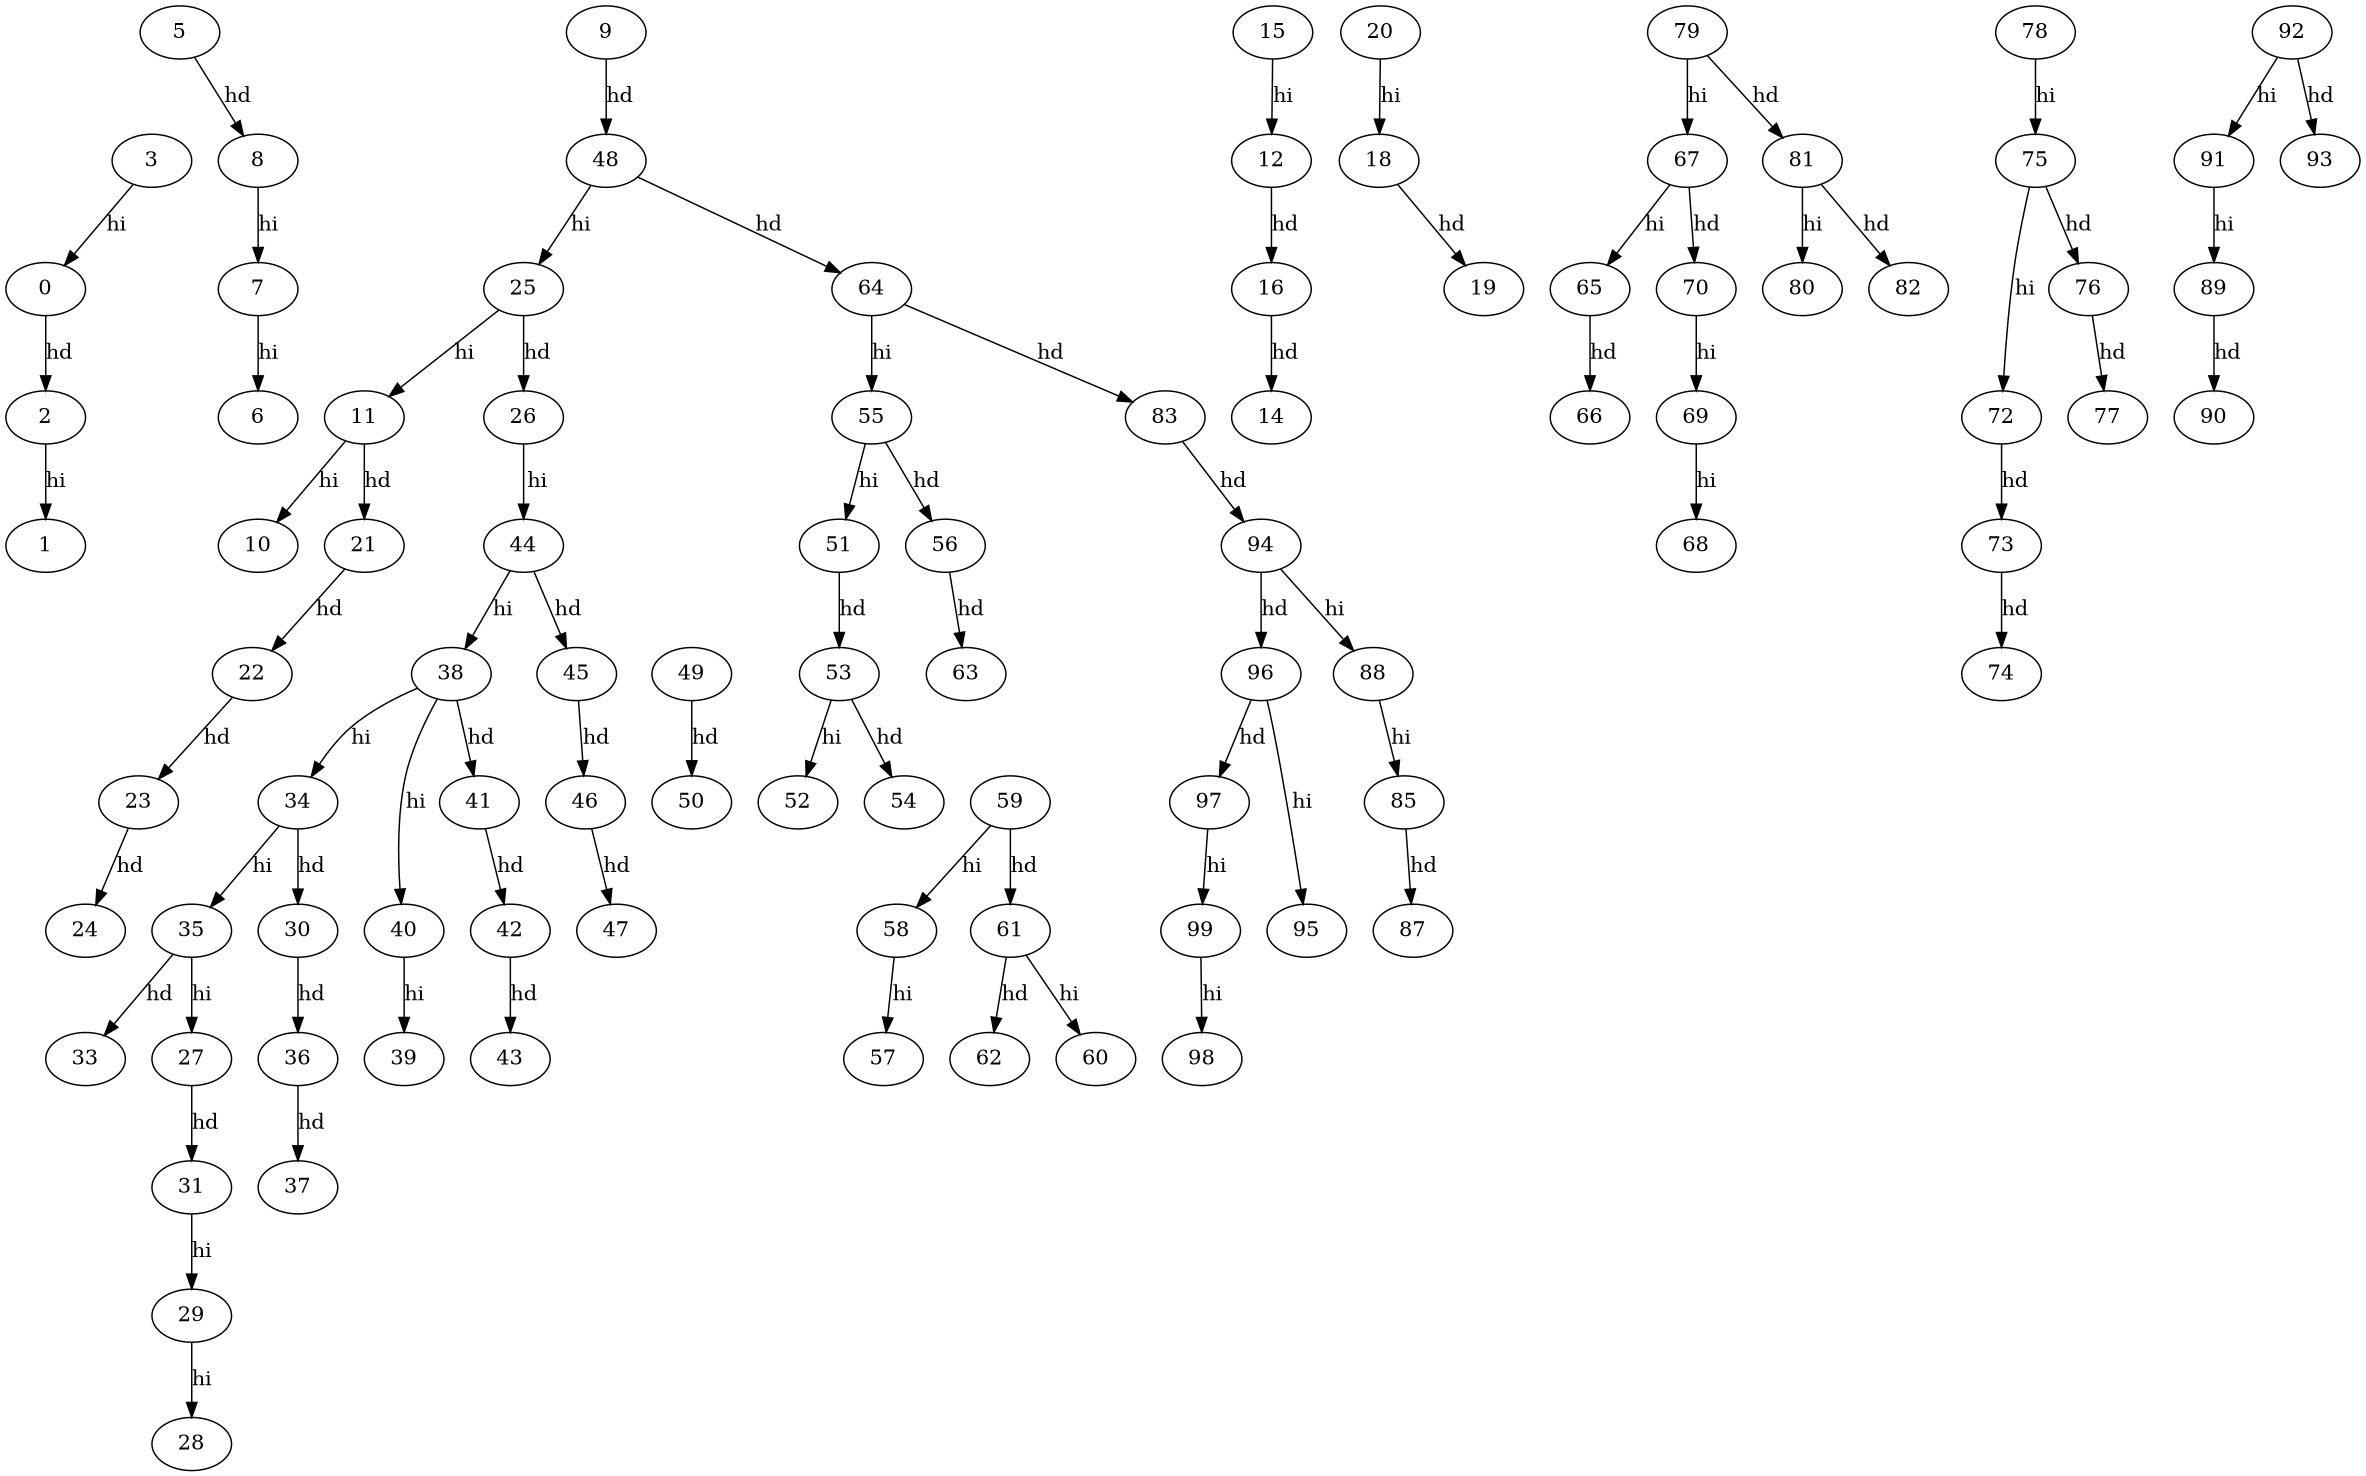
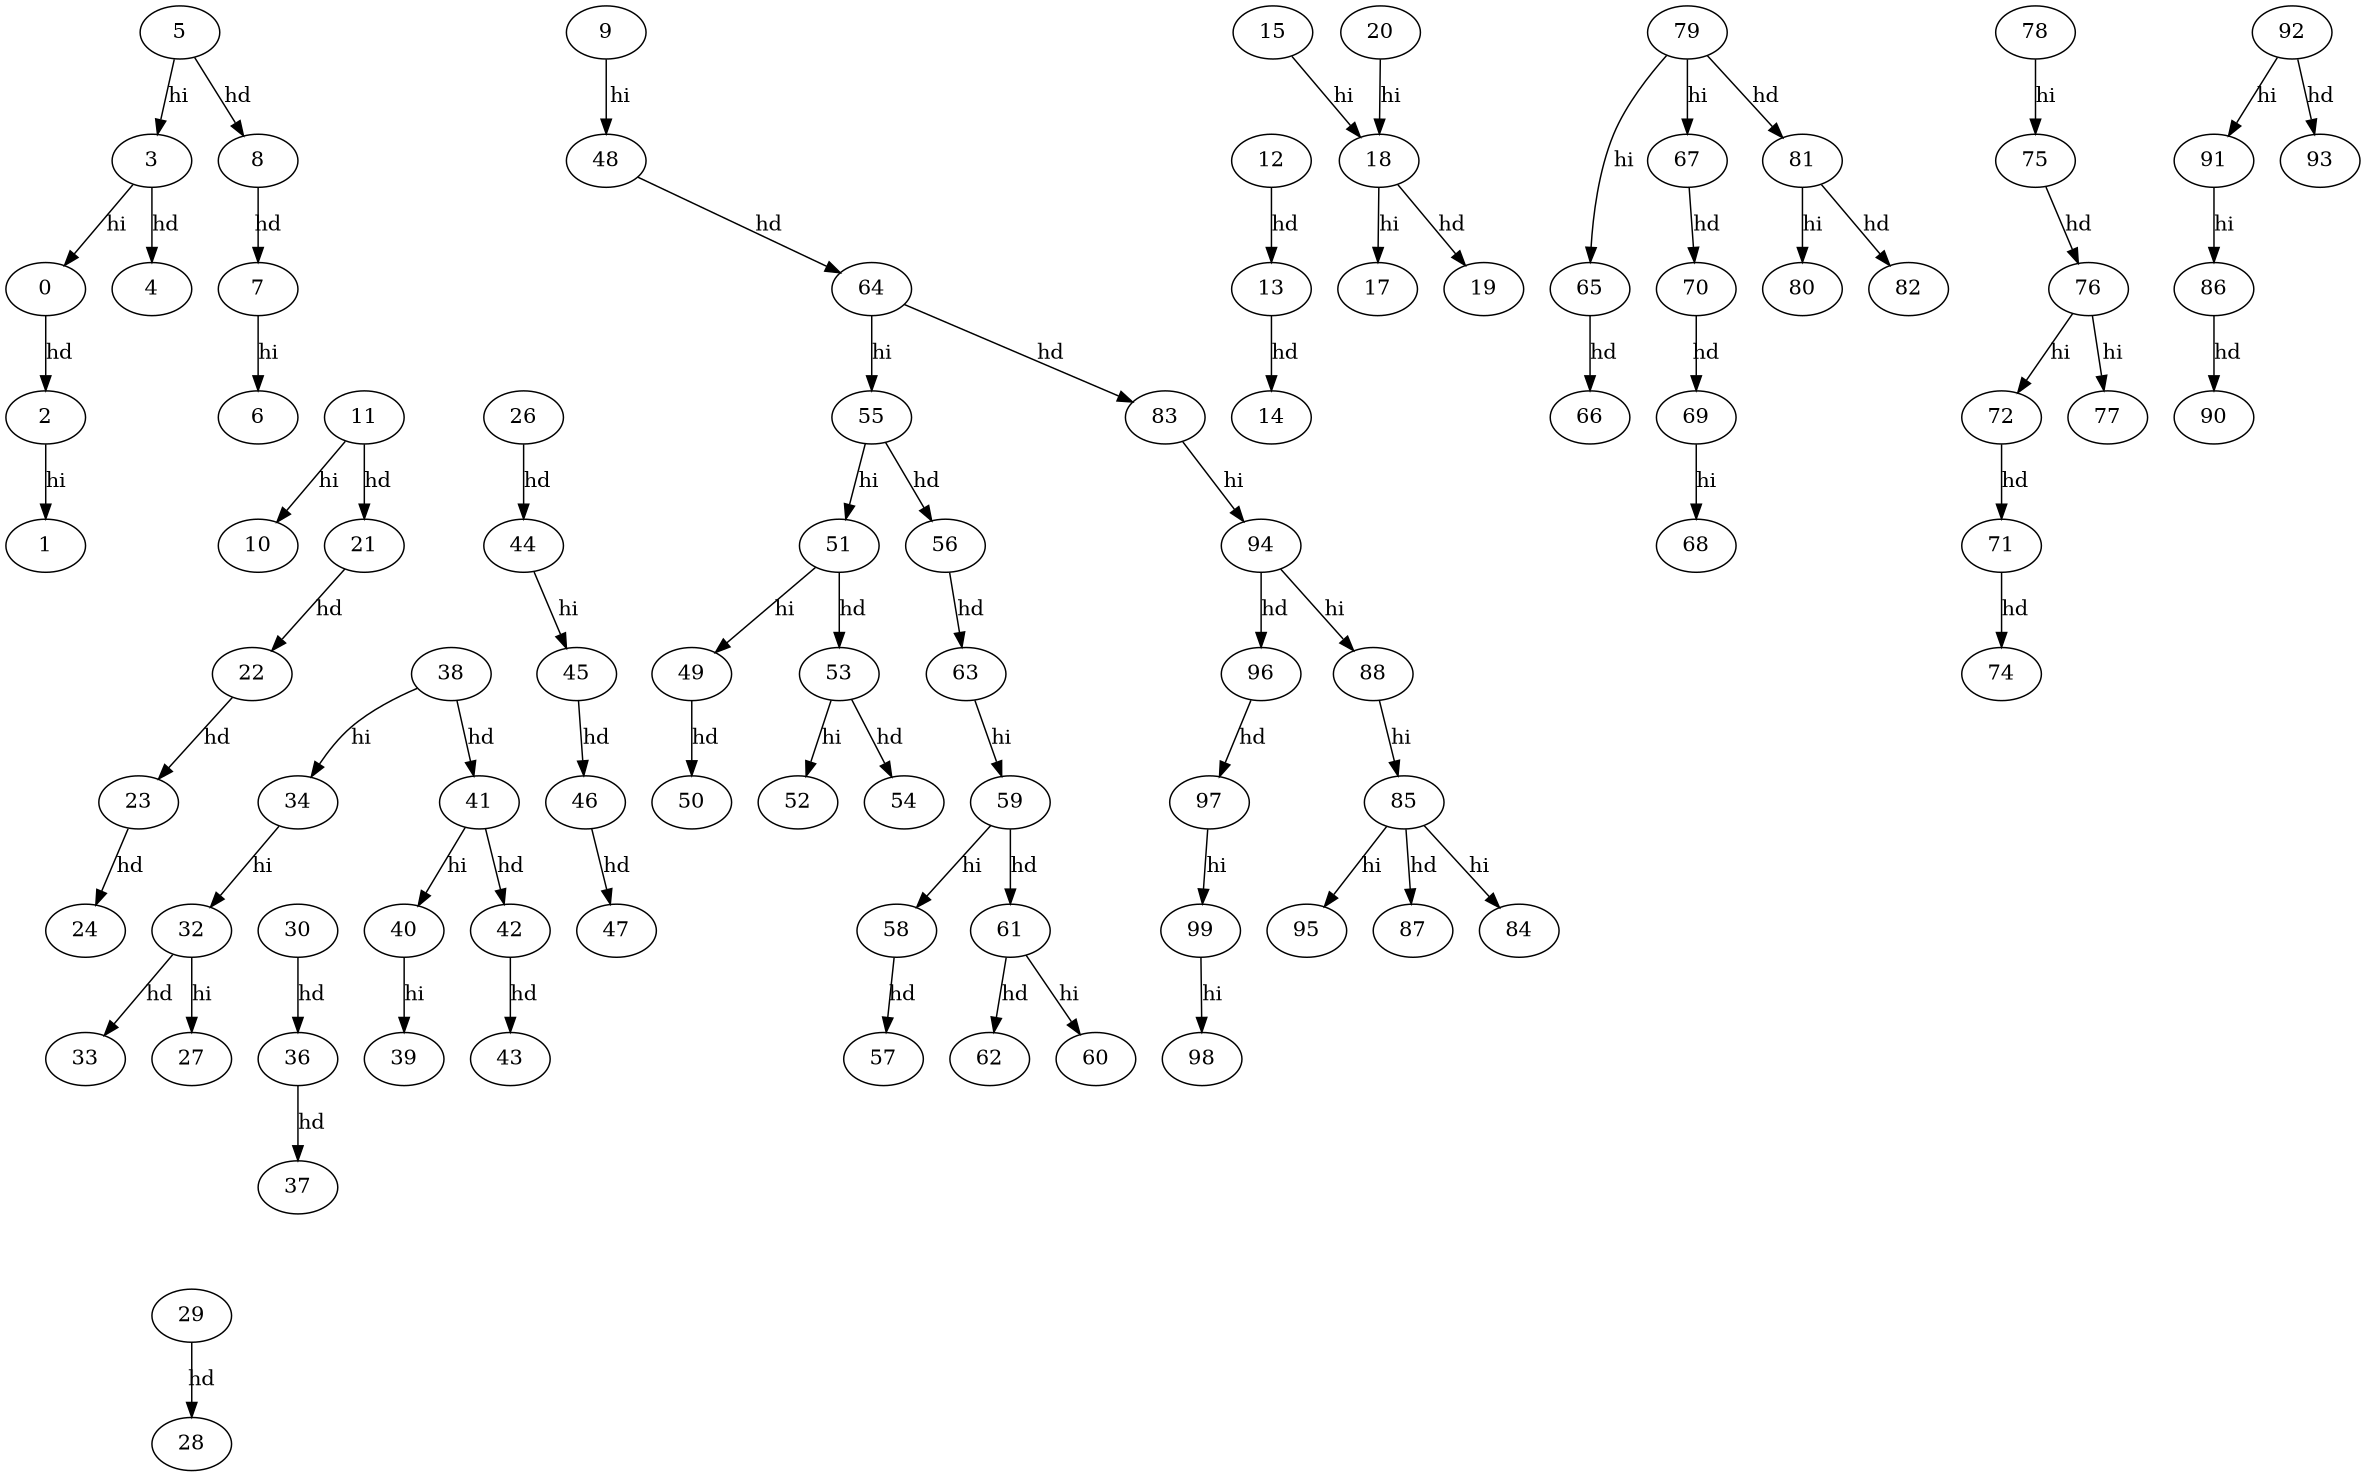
none -> (168, 89)
(1272, 89) -> (1321, 91)
(620, 97) -> (620, 97)
(1644, 219) -> (1610, 144)
(268, 225) -> (268, 225)
(2012, 281) -> (2050, 347)
none -> (152, 289)
(524, 289) -> none
(1271, 289) -> (1271, 289)
none -> (1378, 289)
(2214, 289) -> (2214, 289)
(1707, 353) -> (1707, 353)
(2113, 353) -> (2113, 353)
(538, 482) -> (538, 482)
(1234, 482) -> (1234, 482)
(2002, 546) -> (2002, 546)
(491, 603) -> none
none -> (771, 605)
(569, 610) -> (569, 610)
none -> (986, 731)
(403, 791) -> (446, 860)
(1285, 795) -> (1360, 860)
(298, 859) -> none
(192, 931) -> (192, 931)
none -> (1519, 931)
(903, 995) -> (903, 995)
(192, 1187) -> none
(202, 1380) -> (202, 1380)
